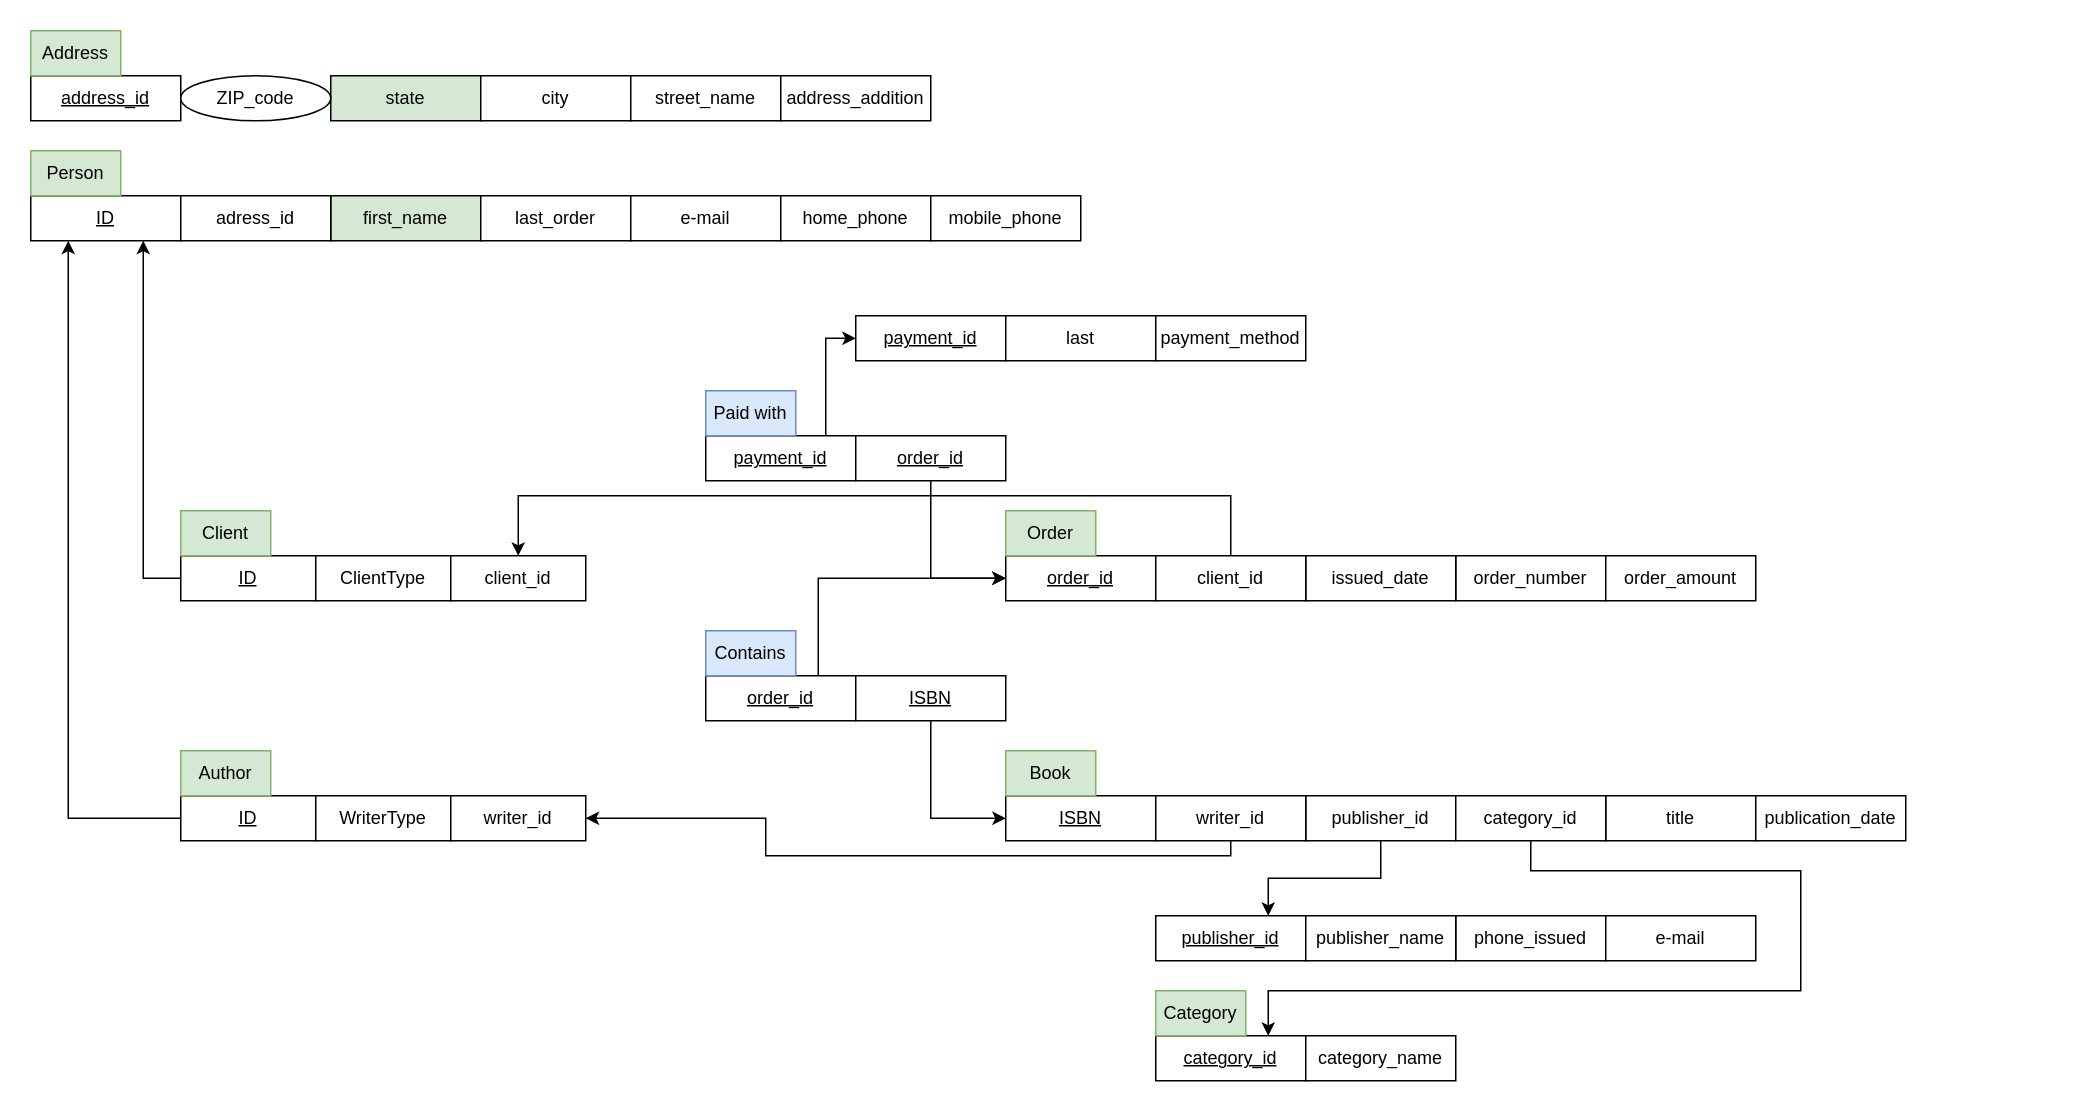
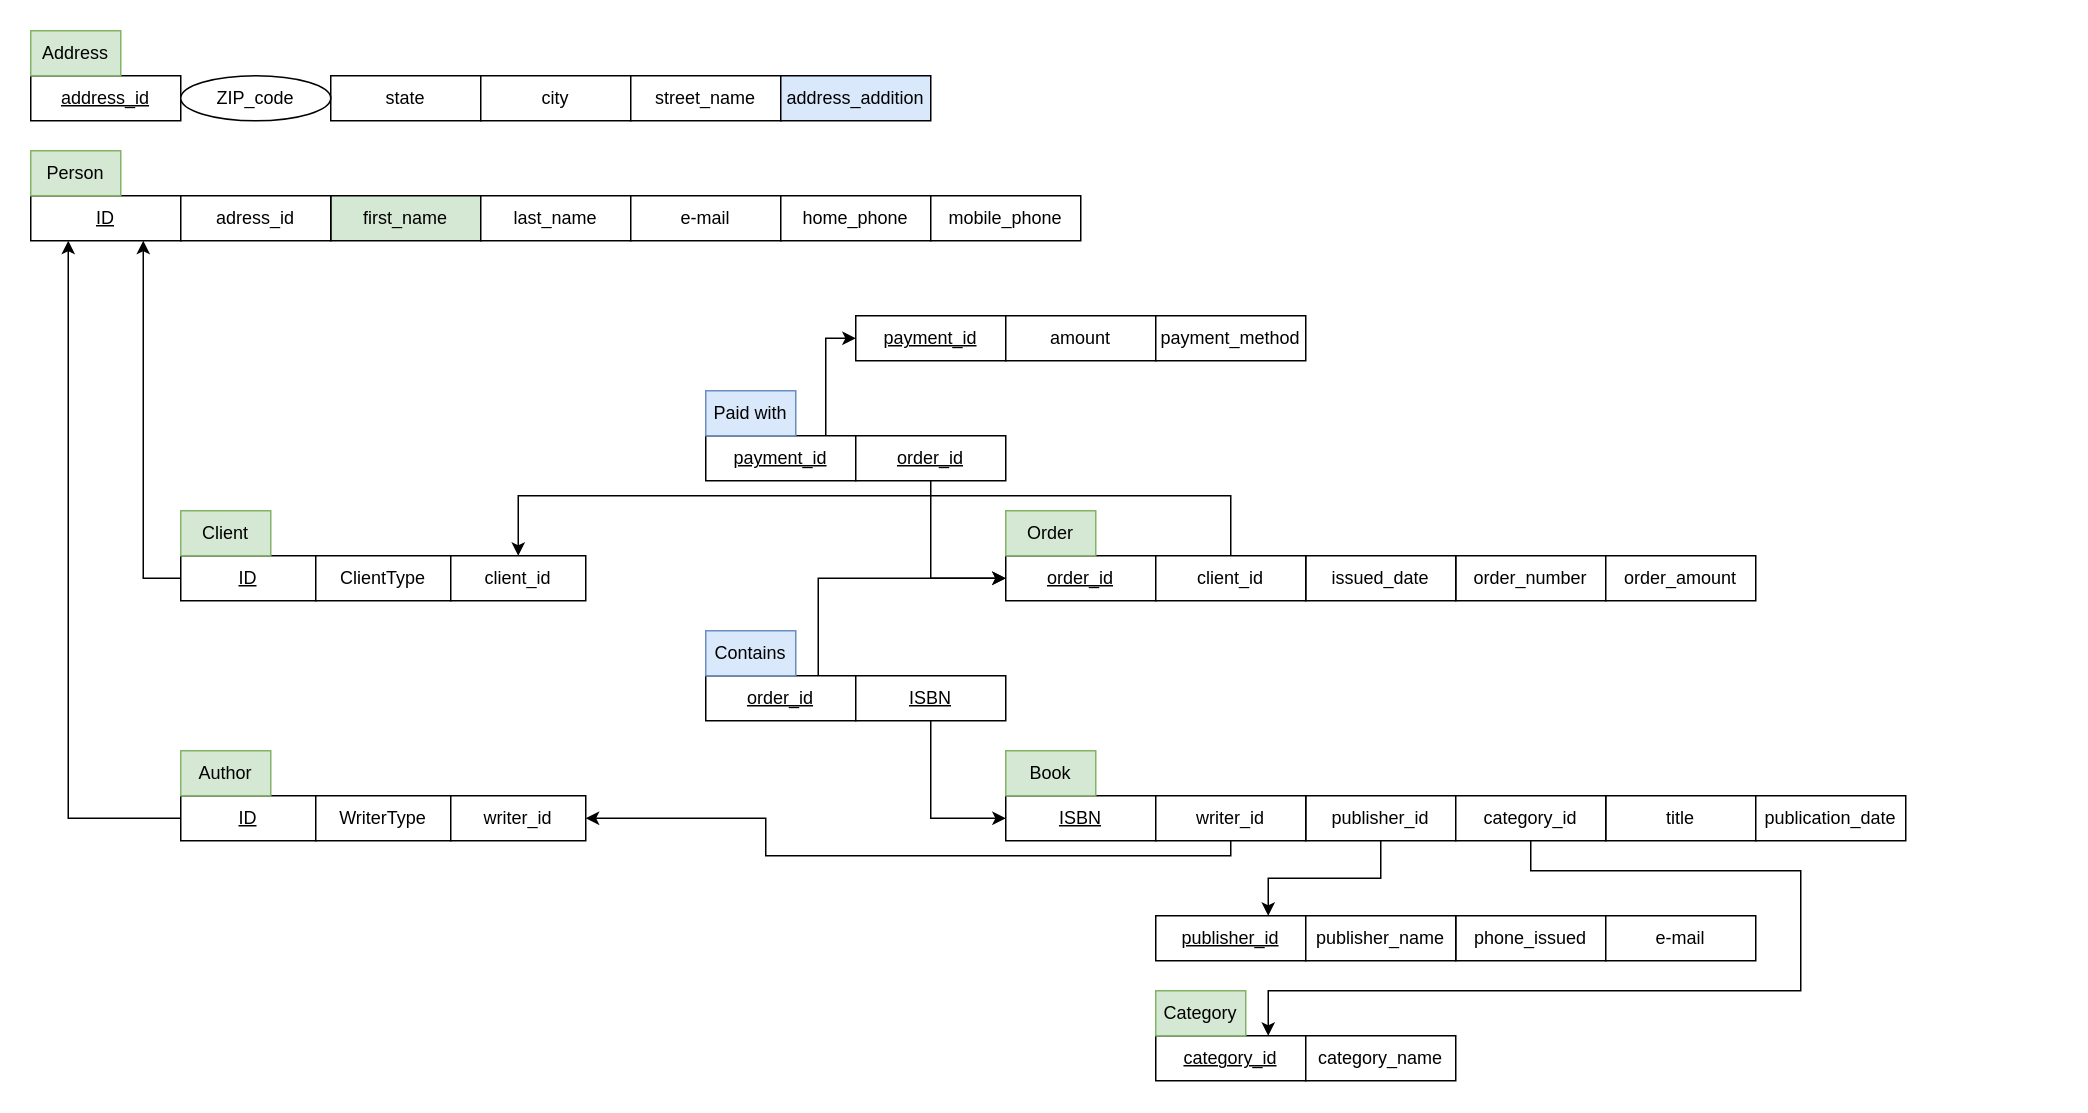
(406, 98) -> (406, 98)
(856, 98) -> (856, 98)
(556, 218) -> (556, 218)
(1081, 338) -> (1081, 338)
